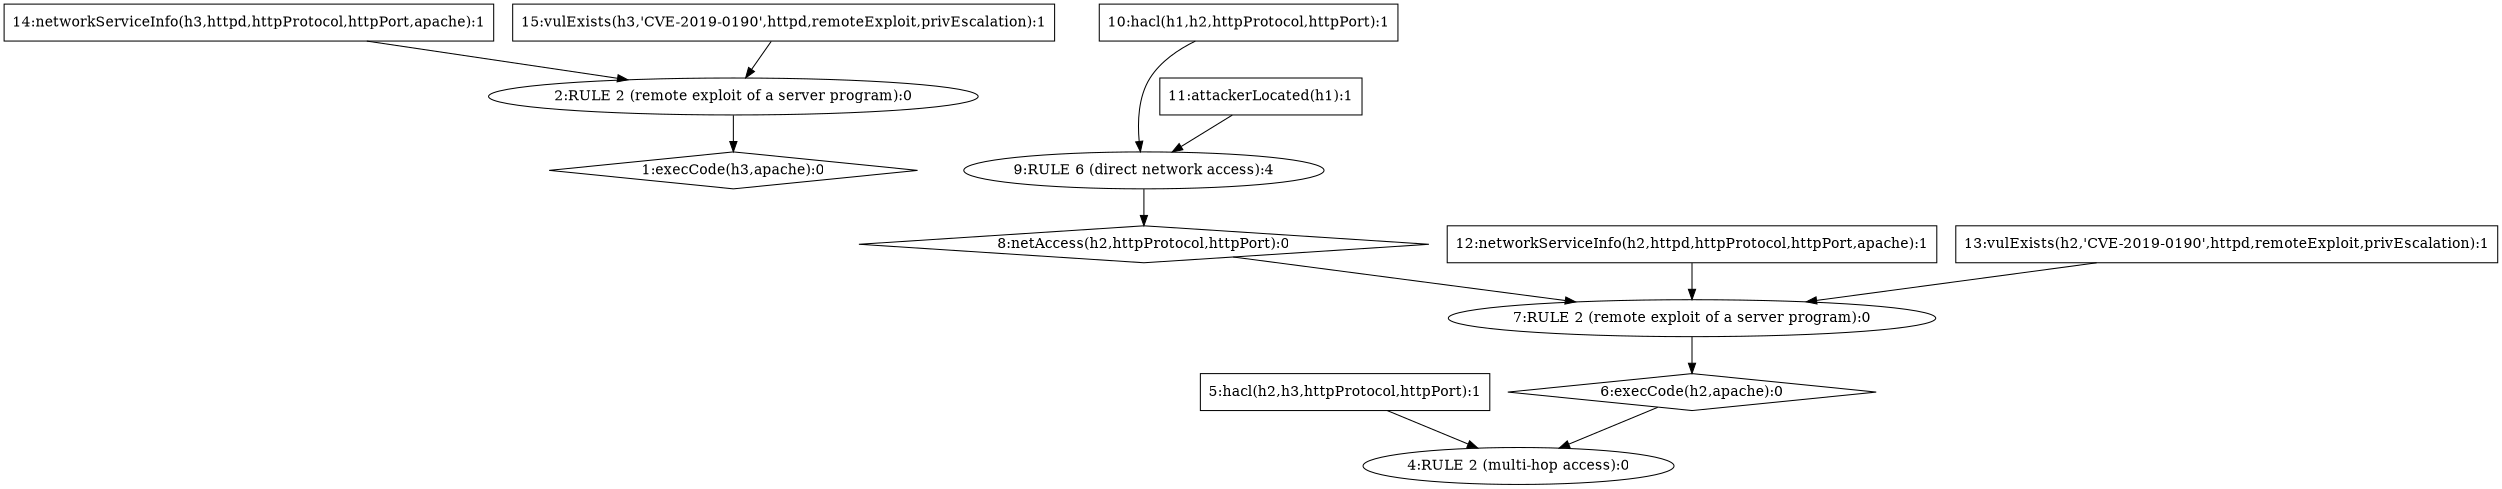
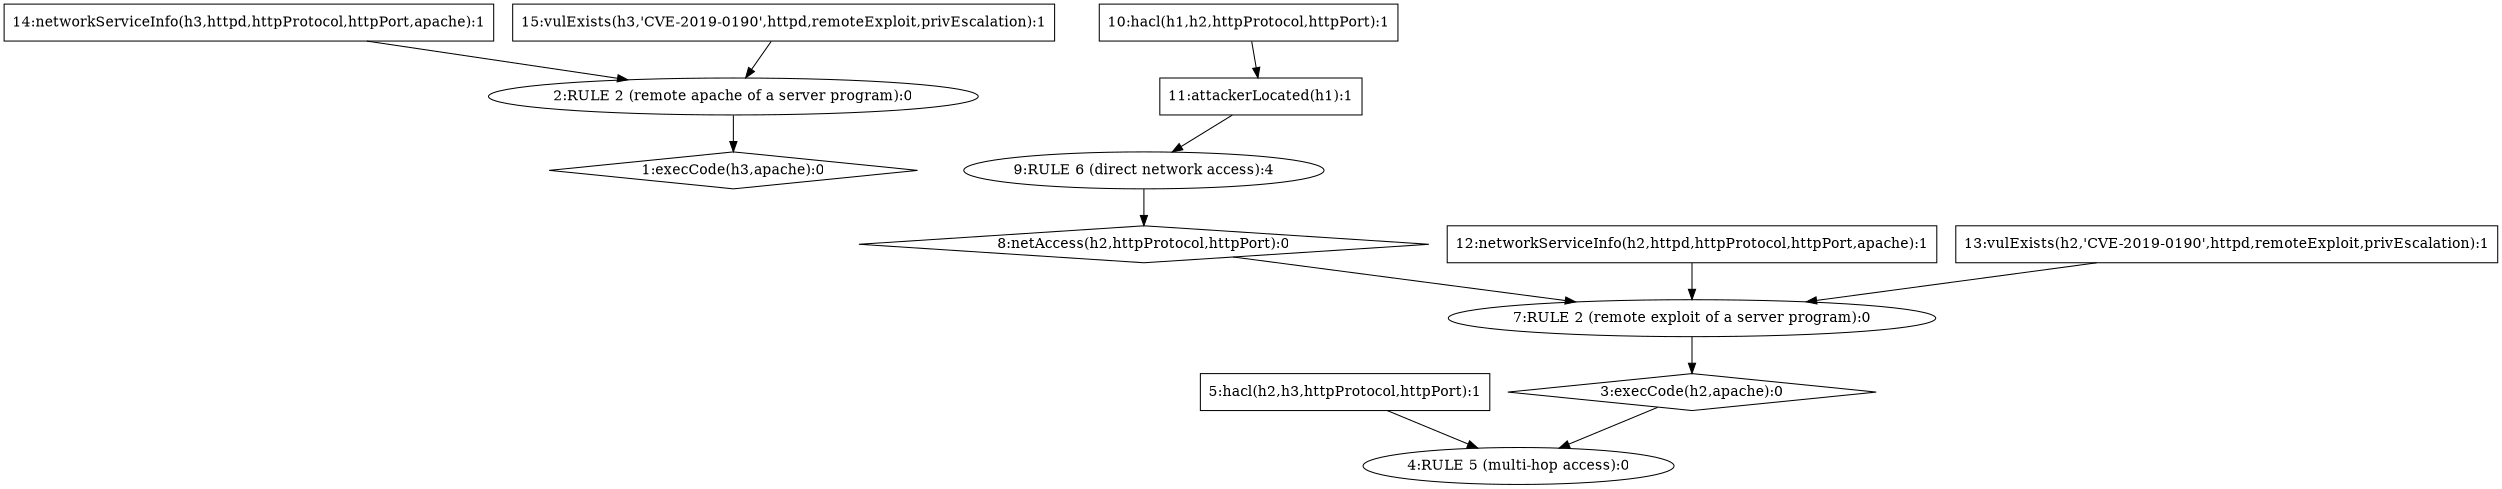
(1149, 81) -> (1254, 54)
(733, 96) -> (733, 96)
(1692, 392) -> (1692, 392)
(1519, 466) -> (1519, 466)
